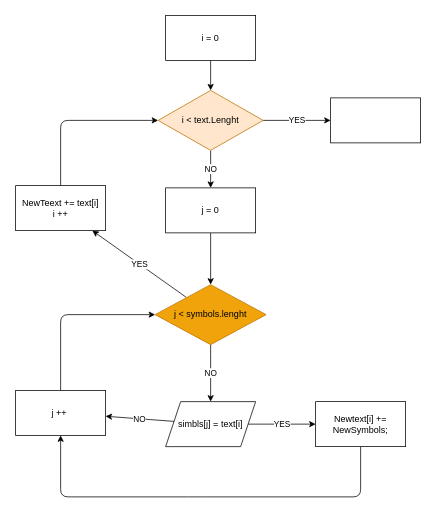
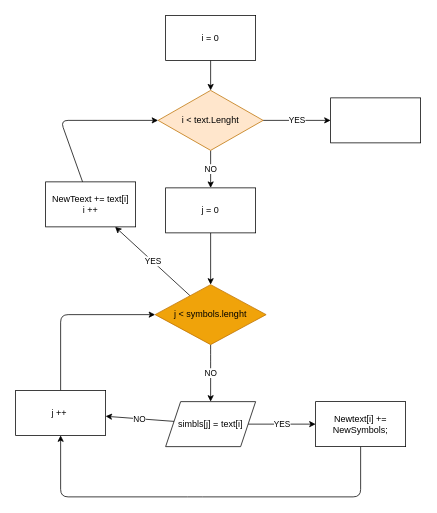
(60, 208) -> (90, 204)
